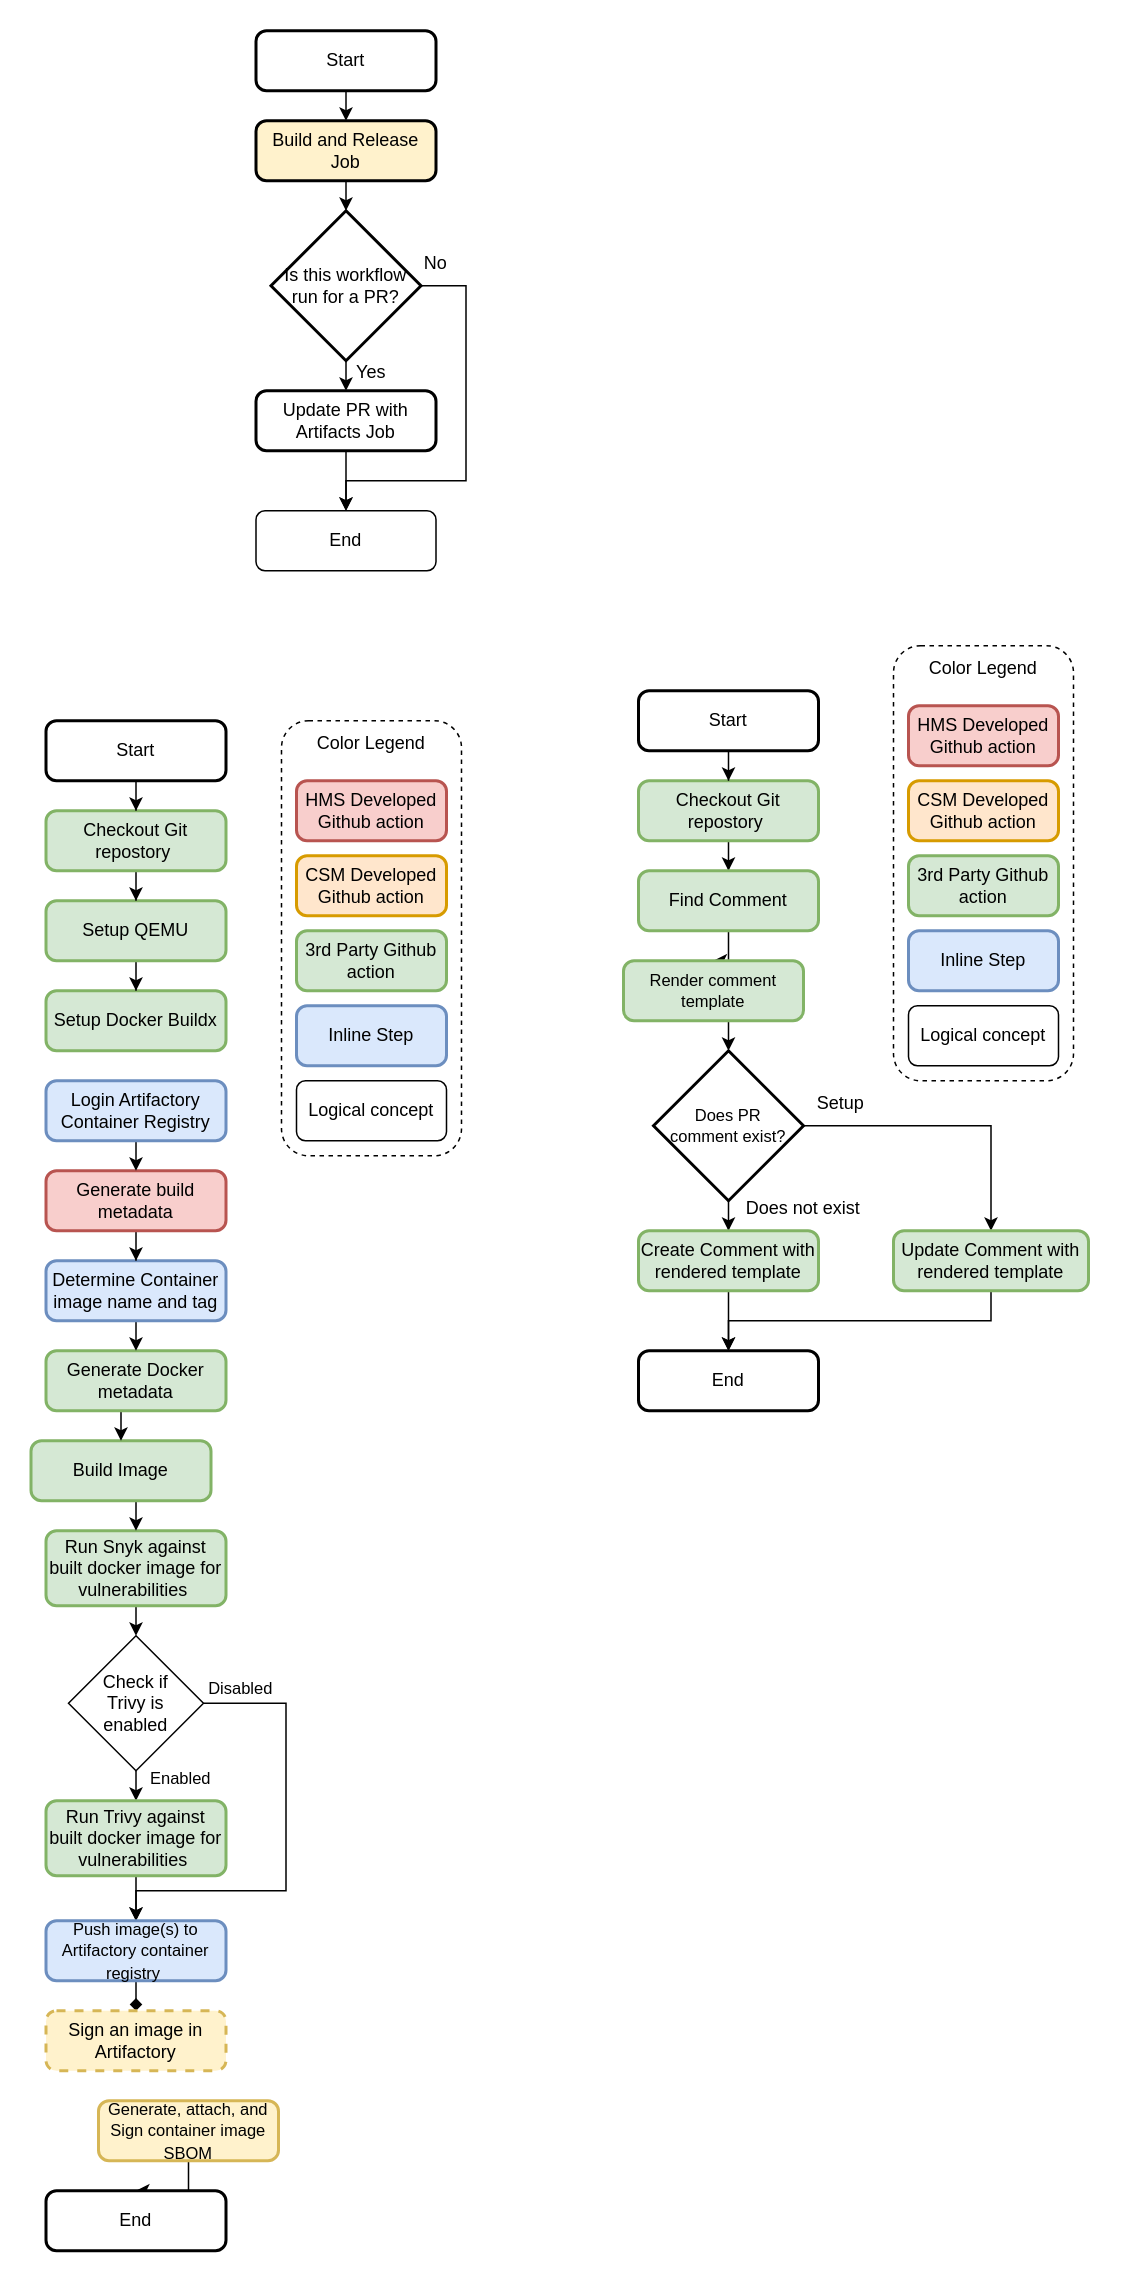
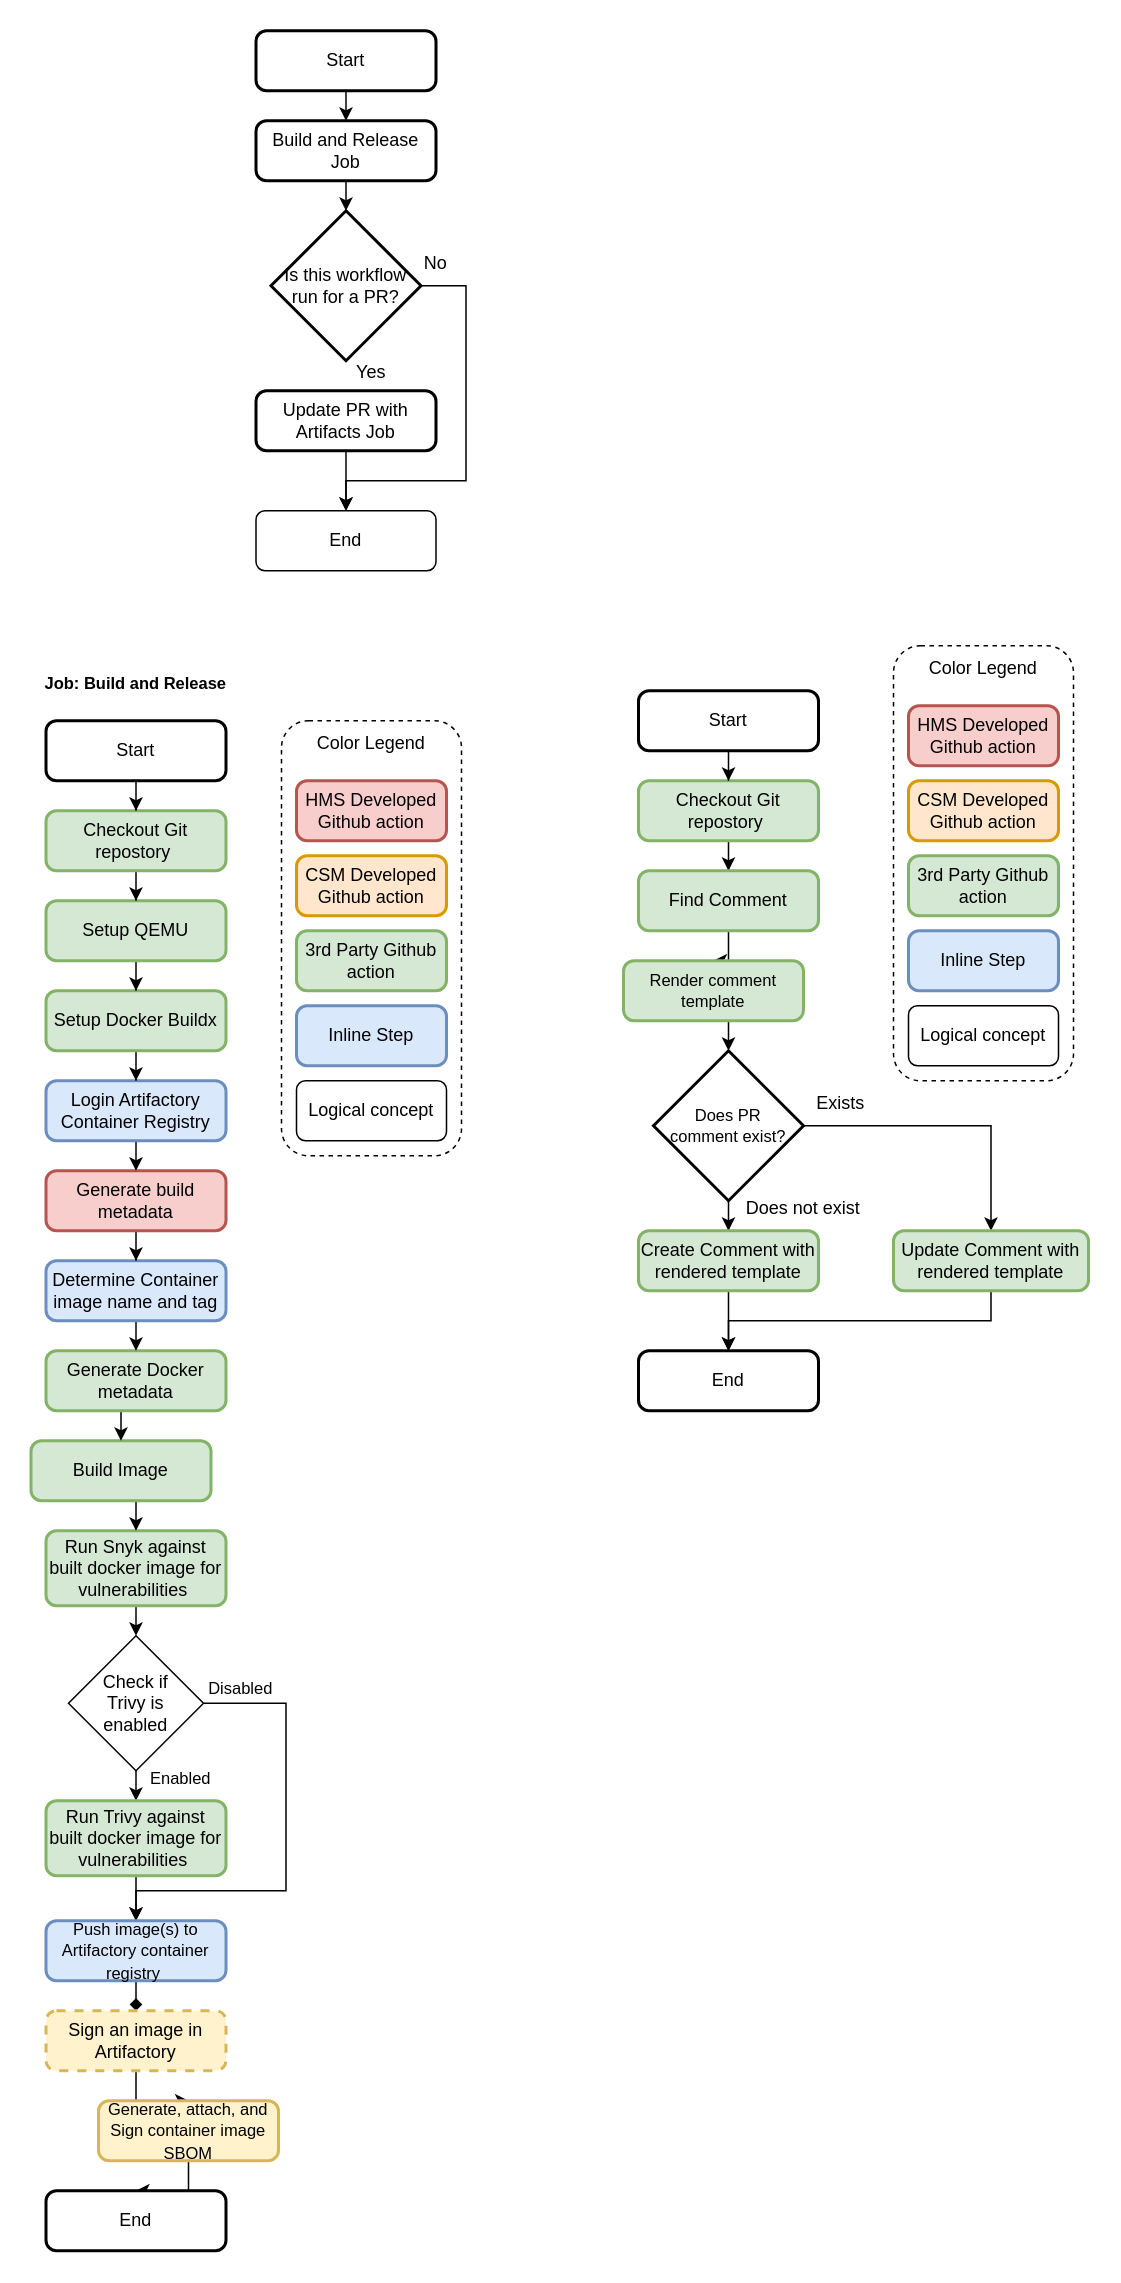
(346, 151) -> (346, 151)
(346, 371) -> none
none -> (136, 683)
none -> (136, 1071)
(841, 1103) -> (841, 1103)
none -> (136, 2085)
